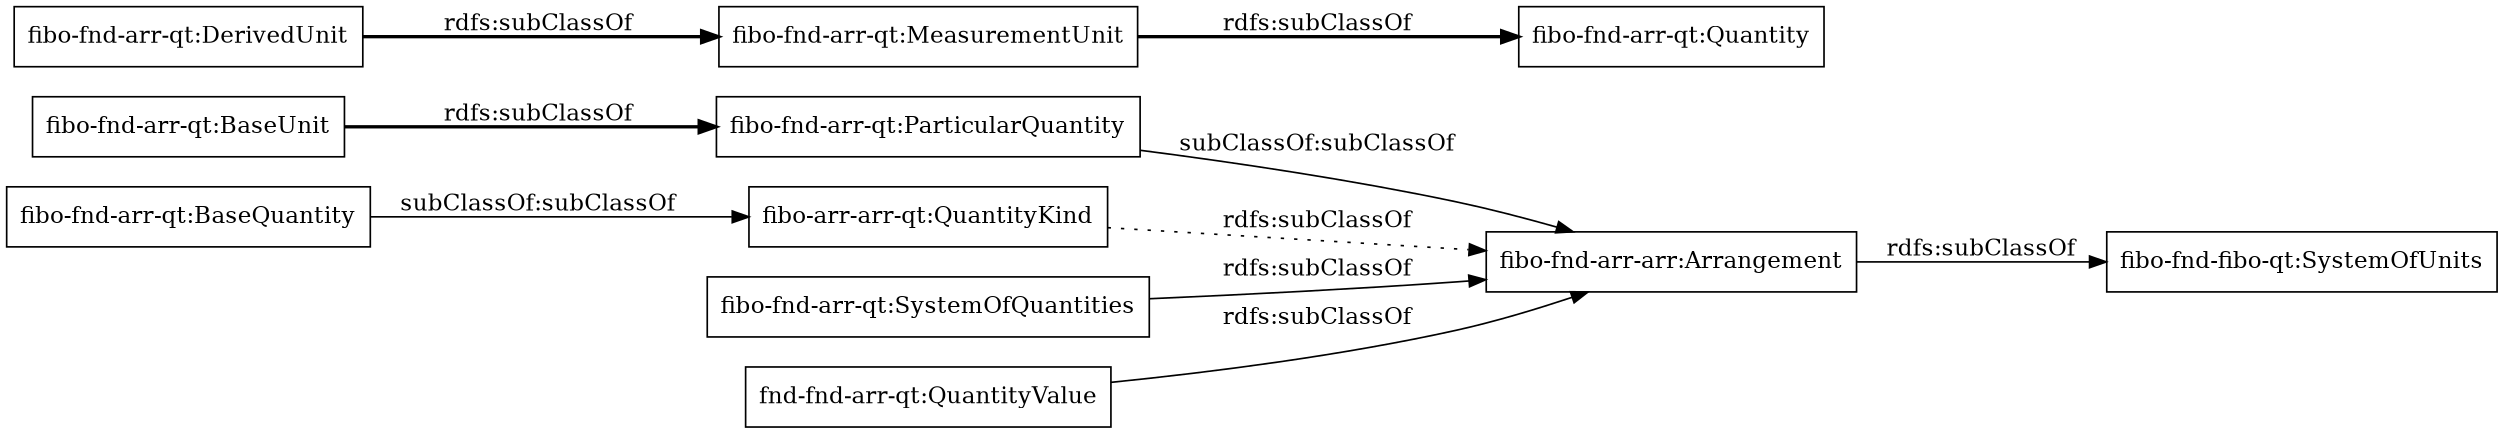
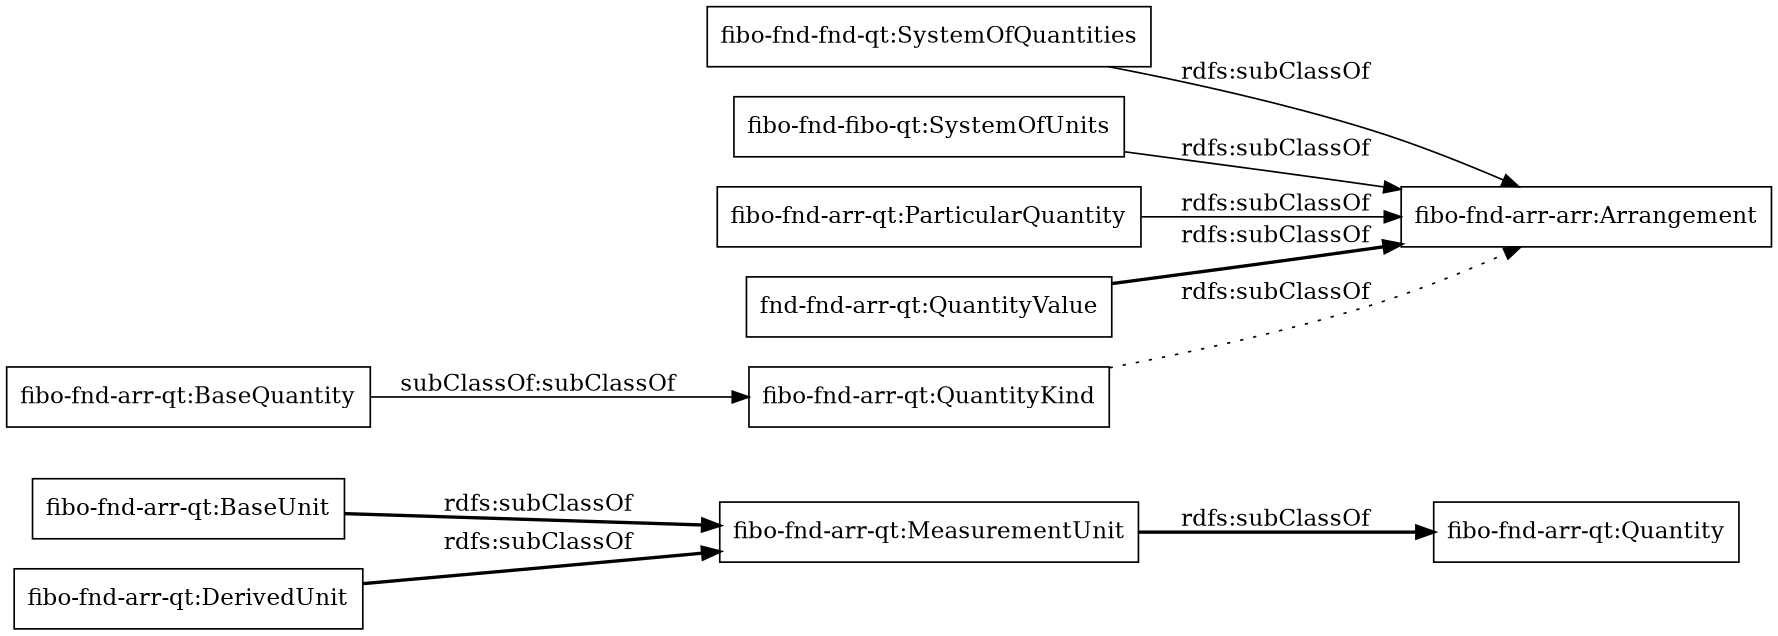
(522, 127) -> (524, 519)
(1318, 144) -> (1276, 204)
(928, 217) -> (929, 397)
(1973, 262) -> (1254, 169)
(928, 307) -> (929, 37)
(1344, 352) -> (1248, 265)
